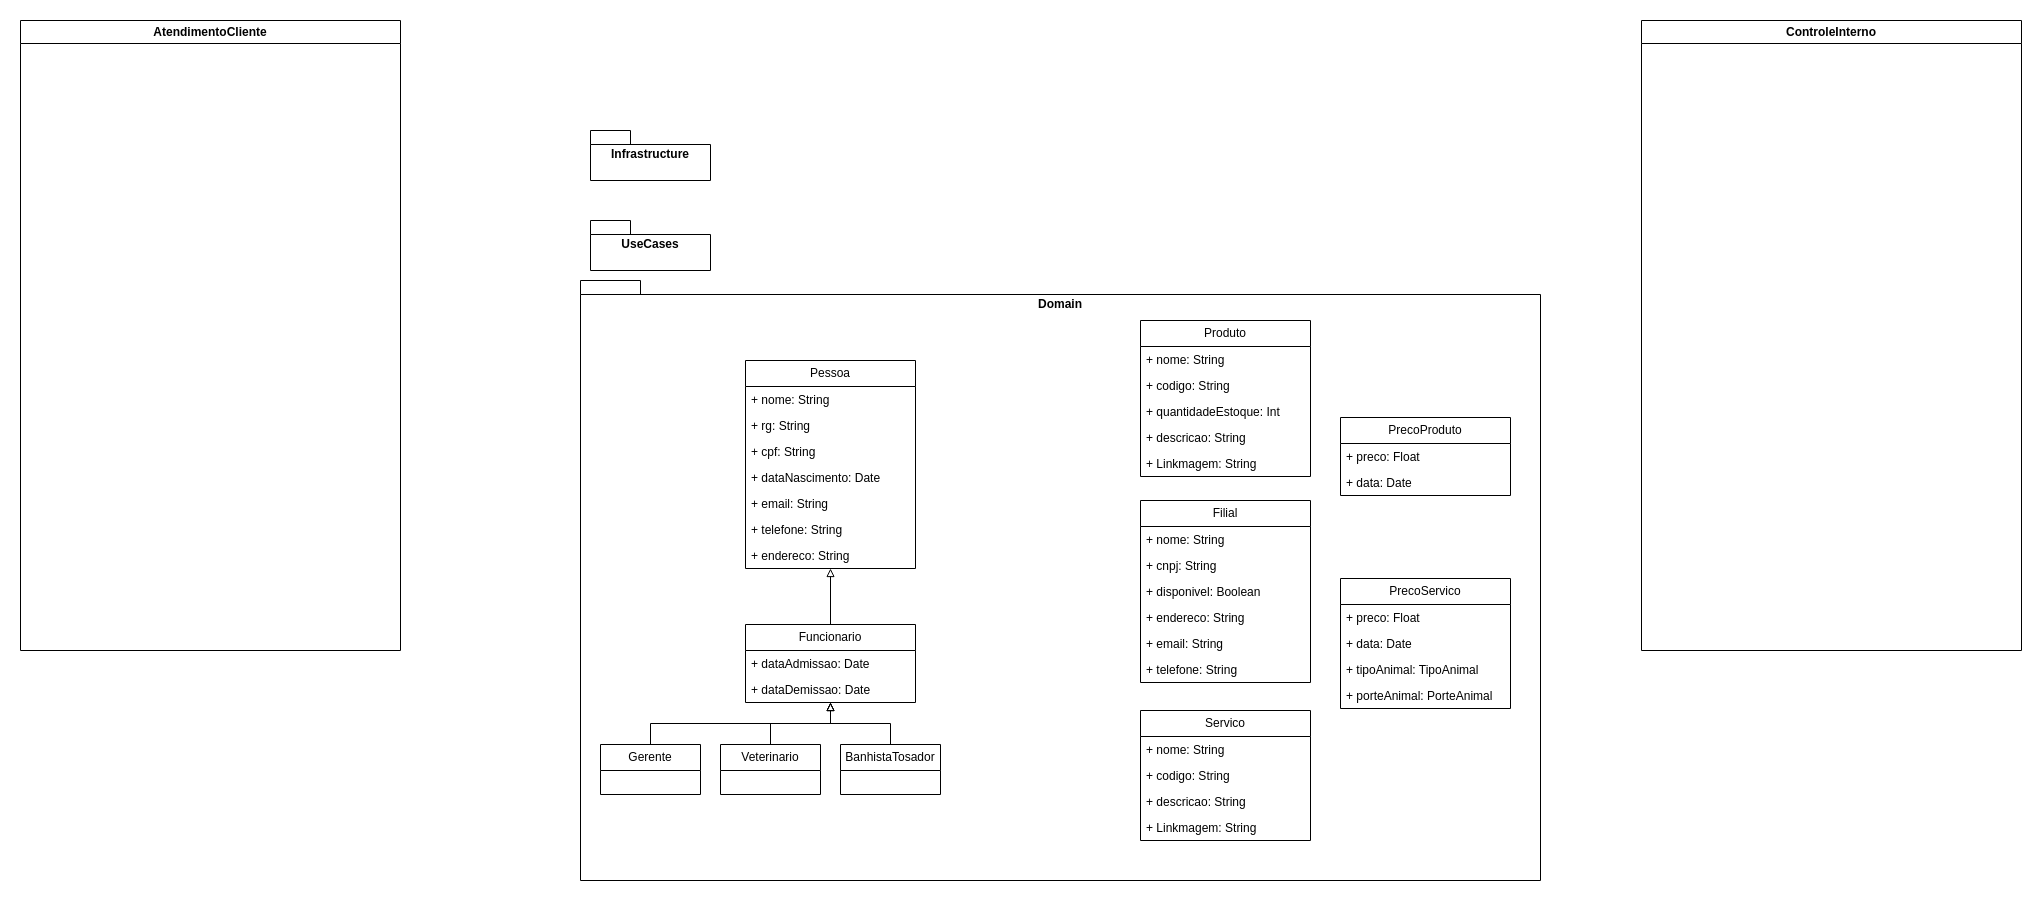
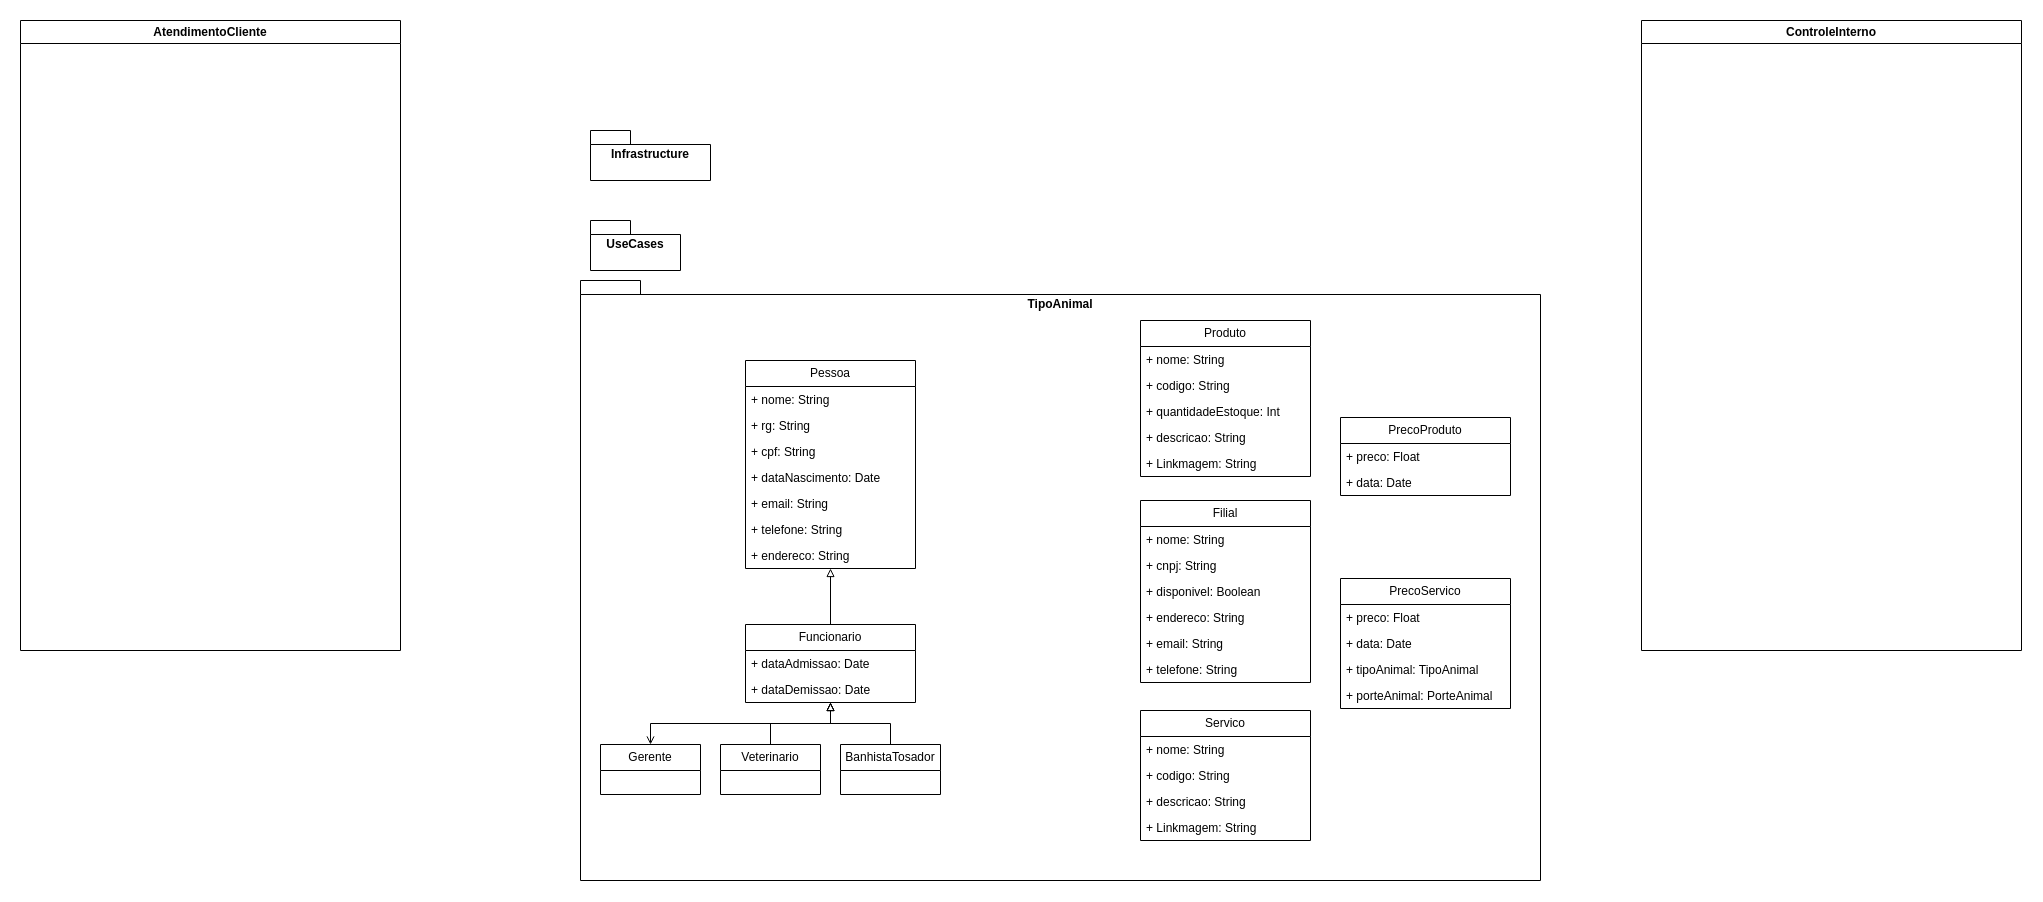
(651, 246) -> (636, 246)
(1061, 305) -> (1061, 305)
(651, 739) -> (651, 739)
